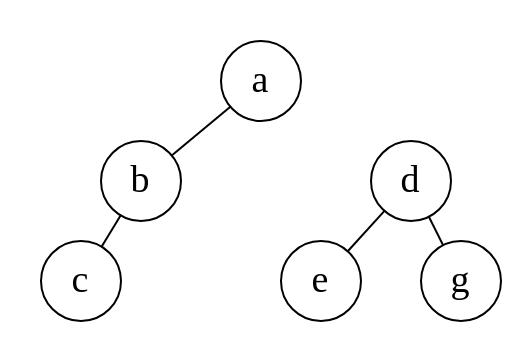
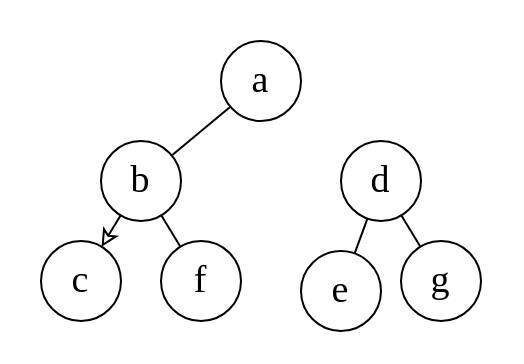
(411, 181) -> (381, 181)
none -> (171, 231)
(106, 239) -> (109, 234)
none -> (201, 281)
(321, 281) -> (341, 291)
(461, 281) -> (441, 281)
